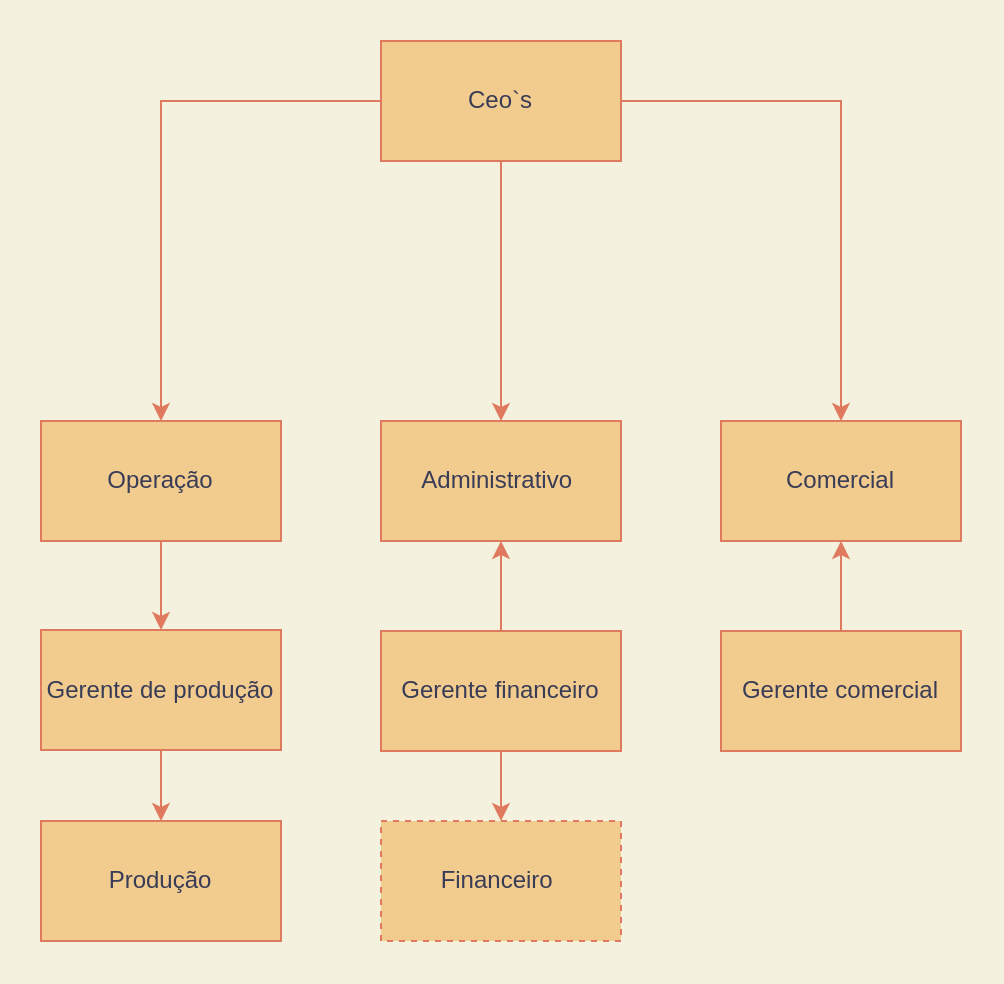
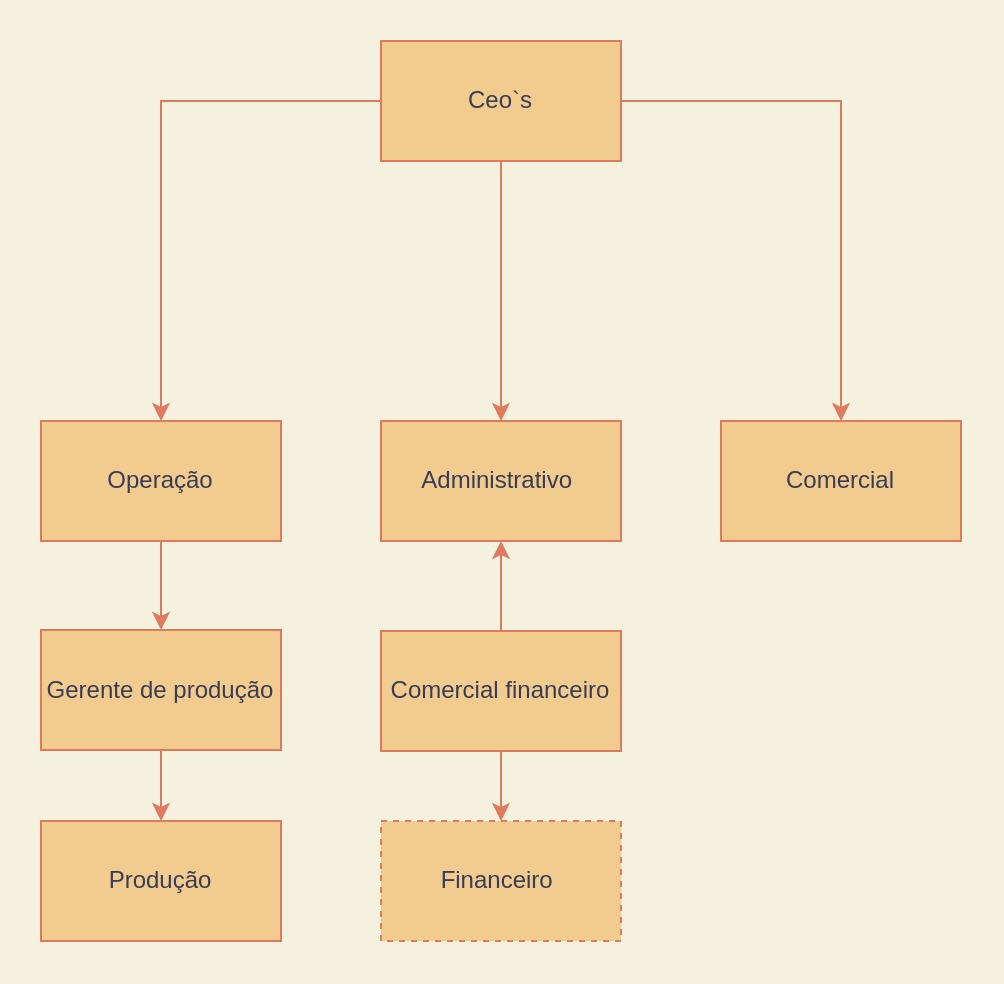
(841, 593) -> none
(501, 691) -> (501, 691)
(841, 691) -> none
